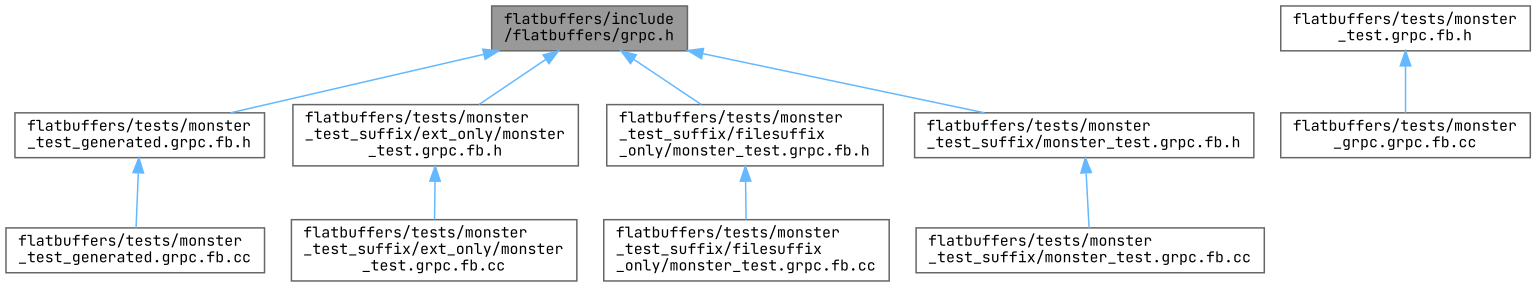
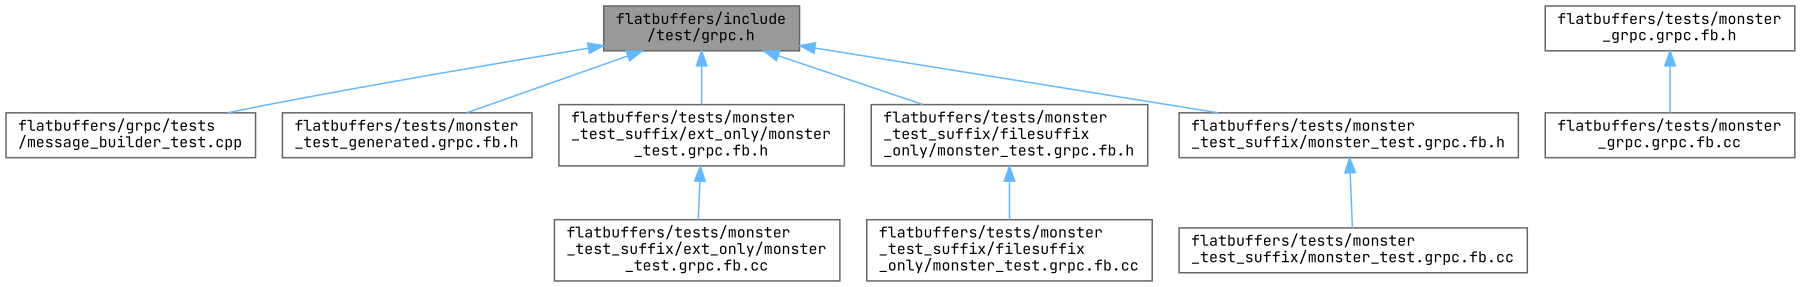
(590, 28) -> (702, 28)
(1406, 28) -> (1670, 28)
none -> (131, 135)
(135, 250) -> none
